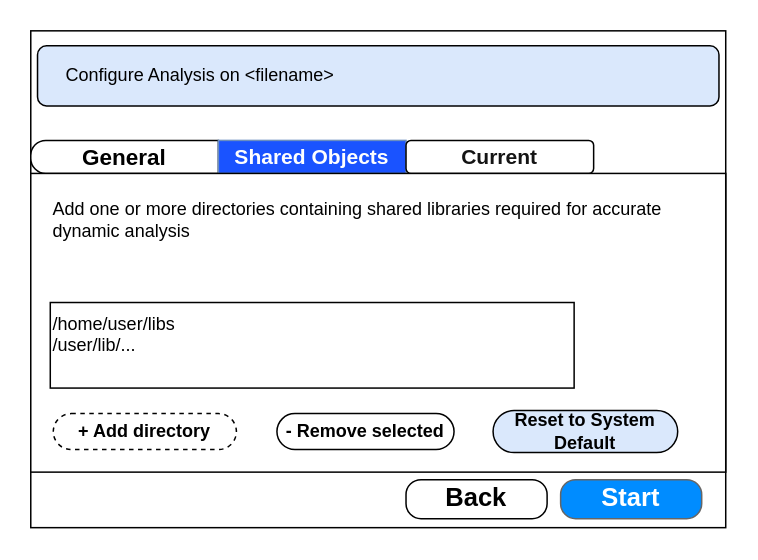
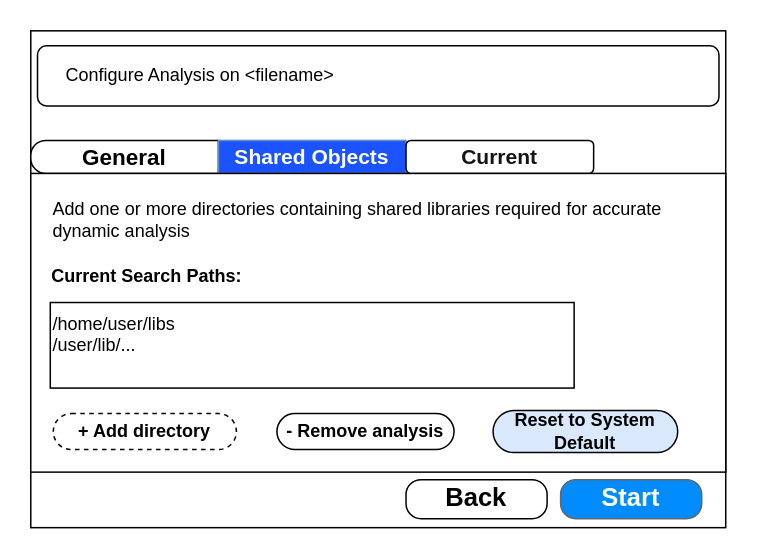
(378, 76) -> (378, 76)
none -> (147, 277)
(365, 431) -> (365, 431)
